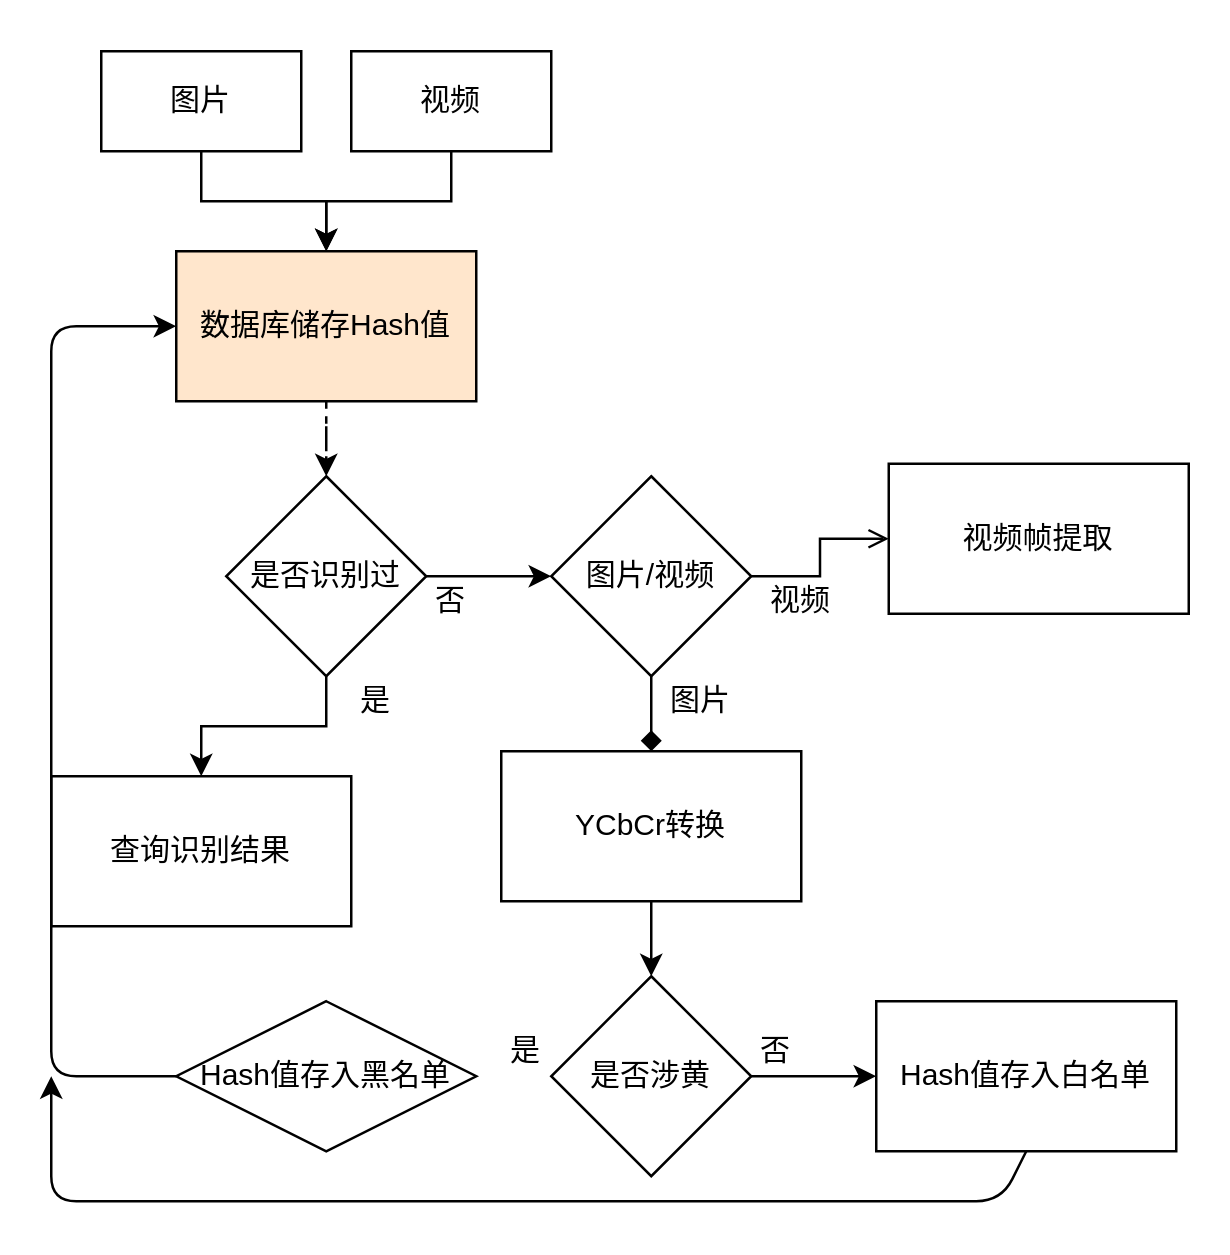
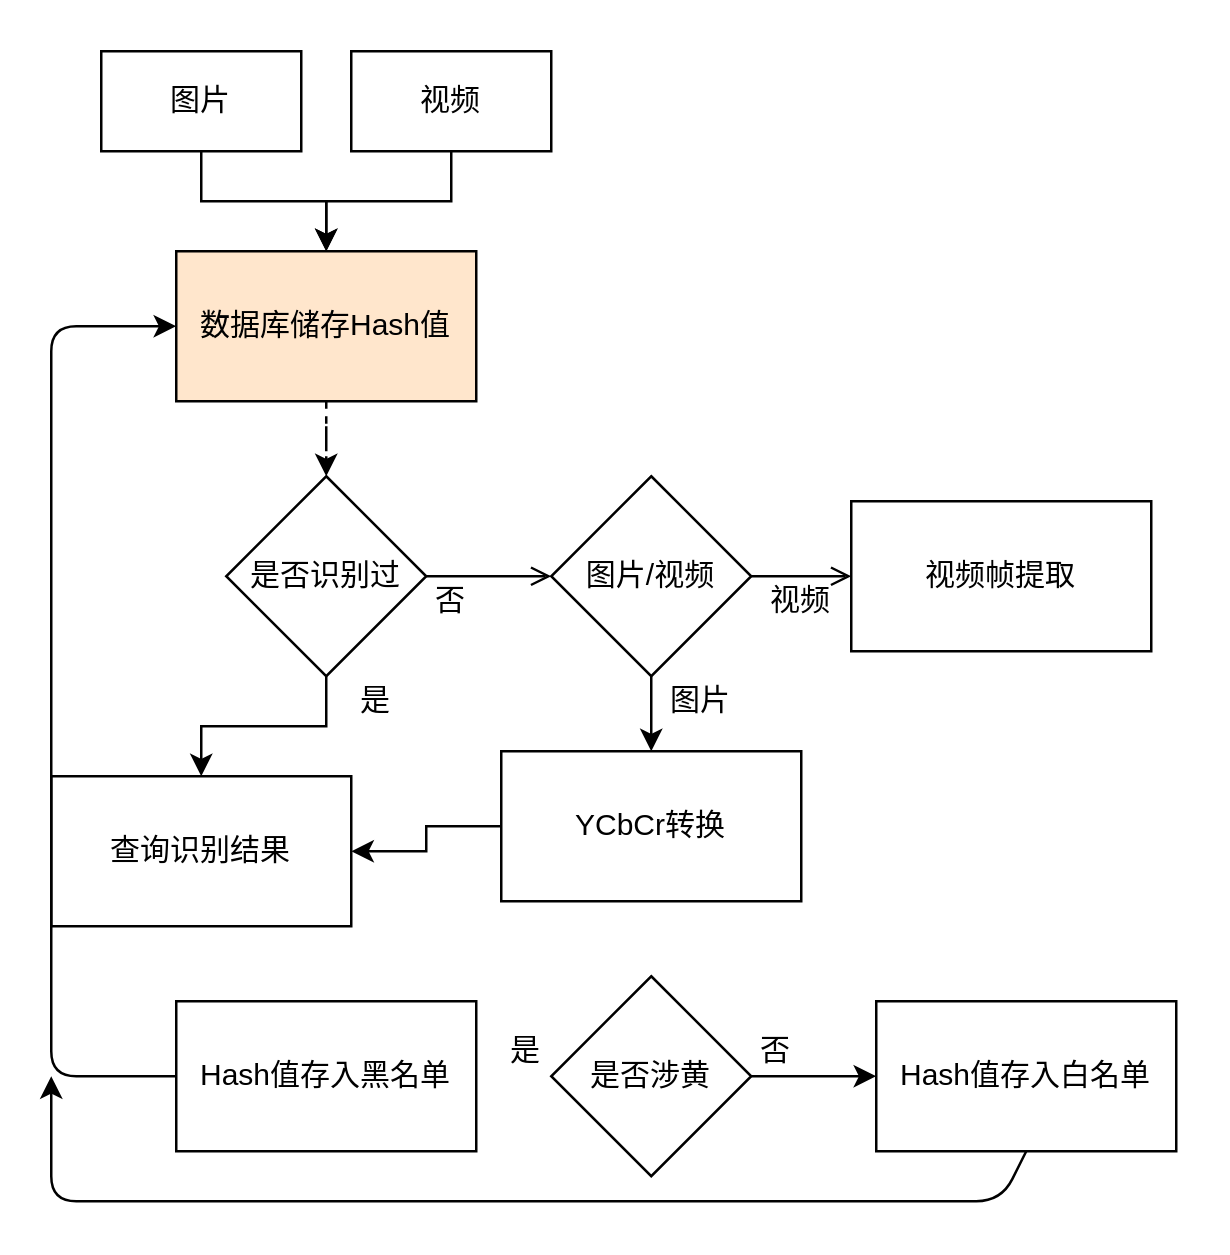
(1039, 539) -> (1001, 576)
(533, 576) -> (537, 576)
(651, 731) -> (651, 732)
(651, 947) -> (426, 830)
(326, 1076) -> (326, 1076)
